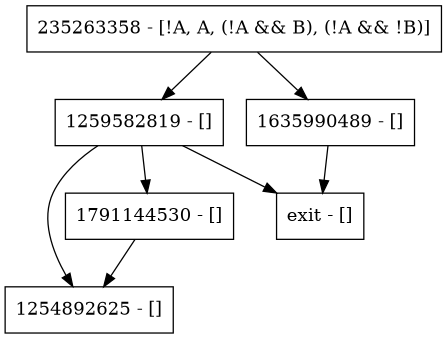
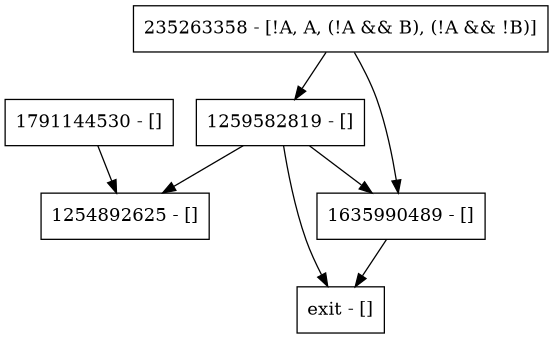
(144, 163) -> (336, 165)
